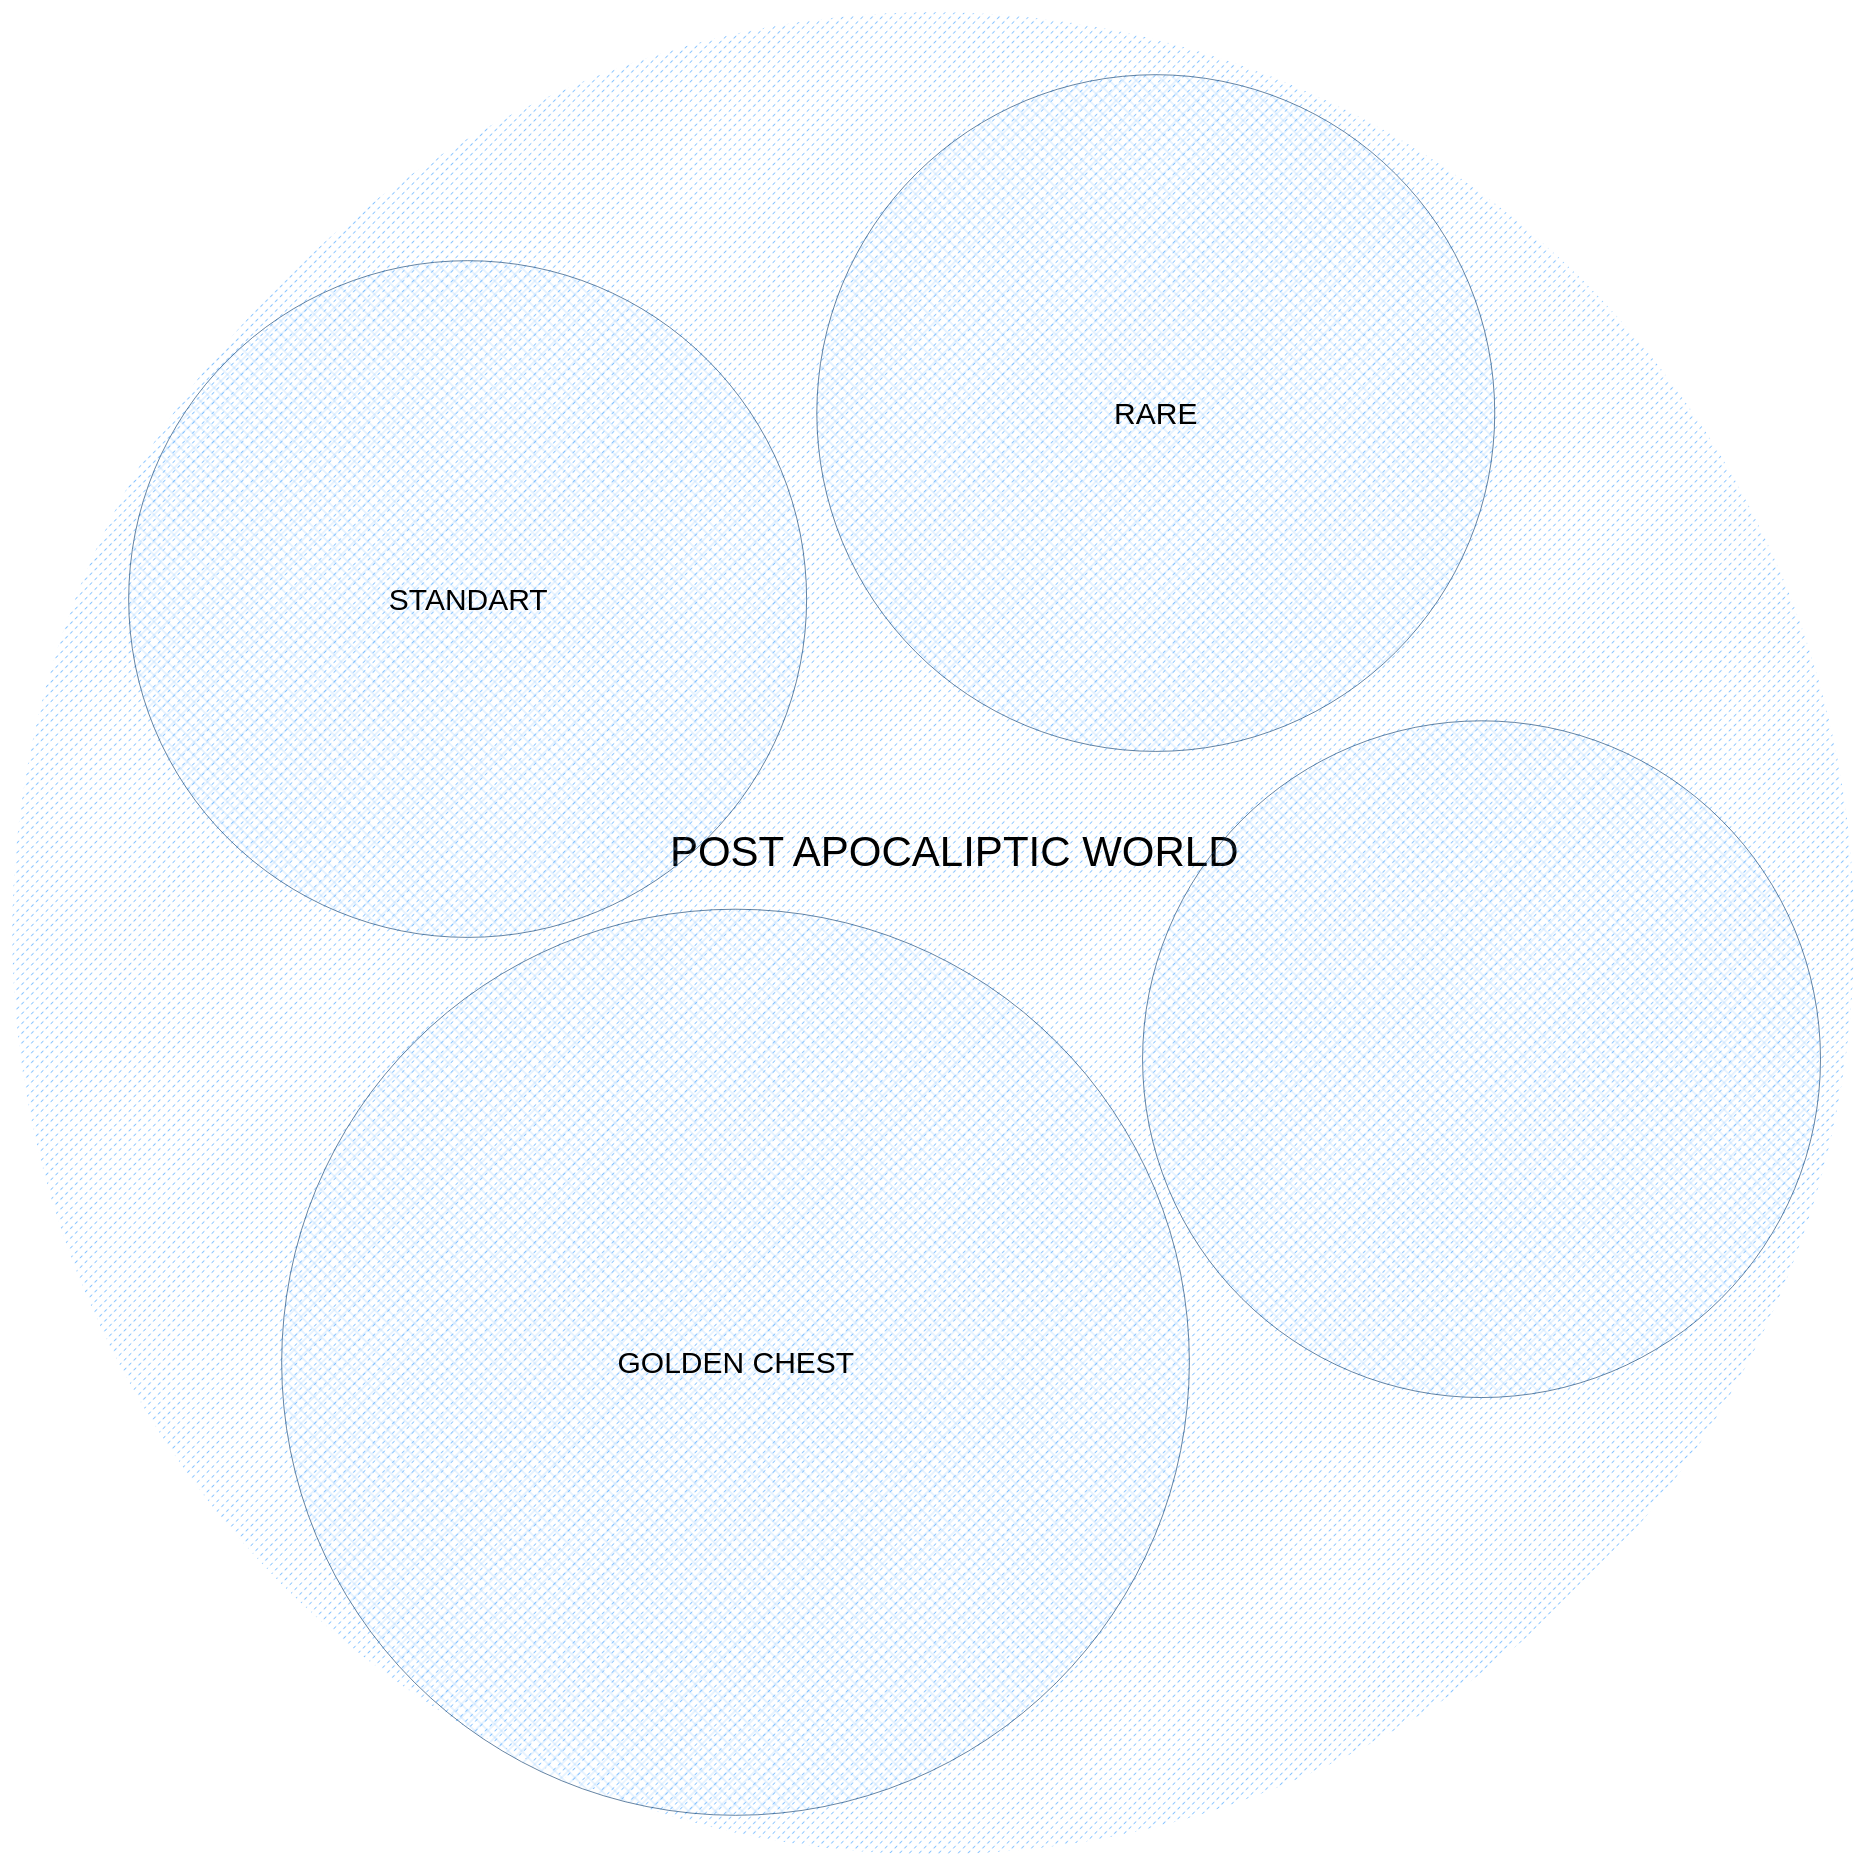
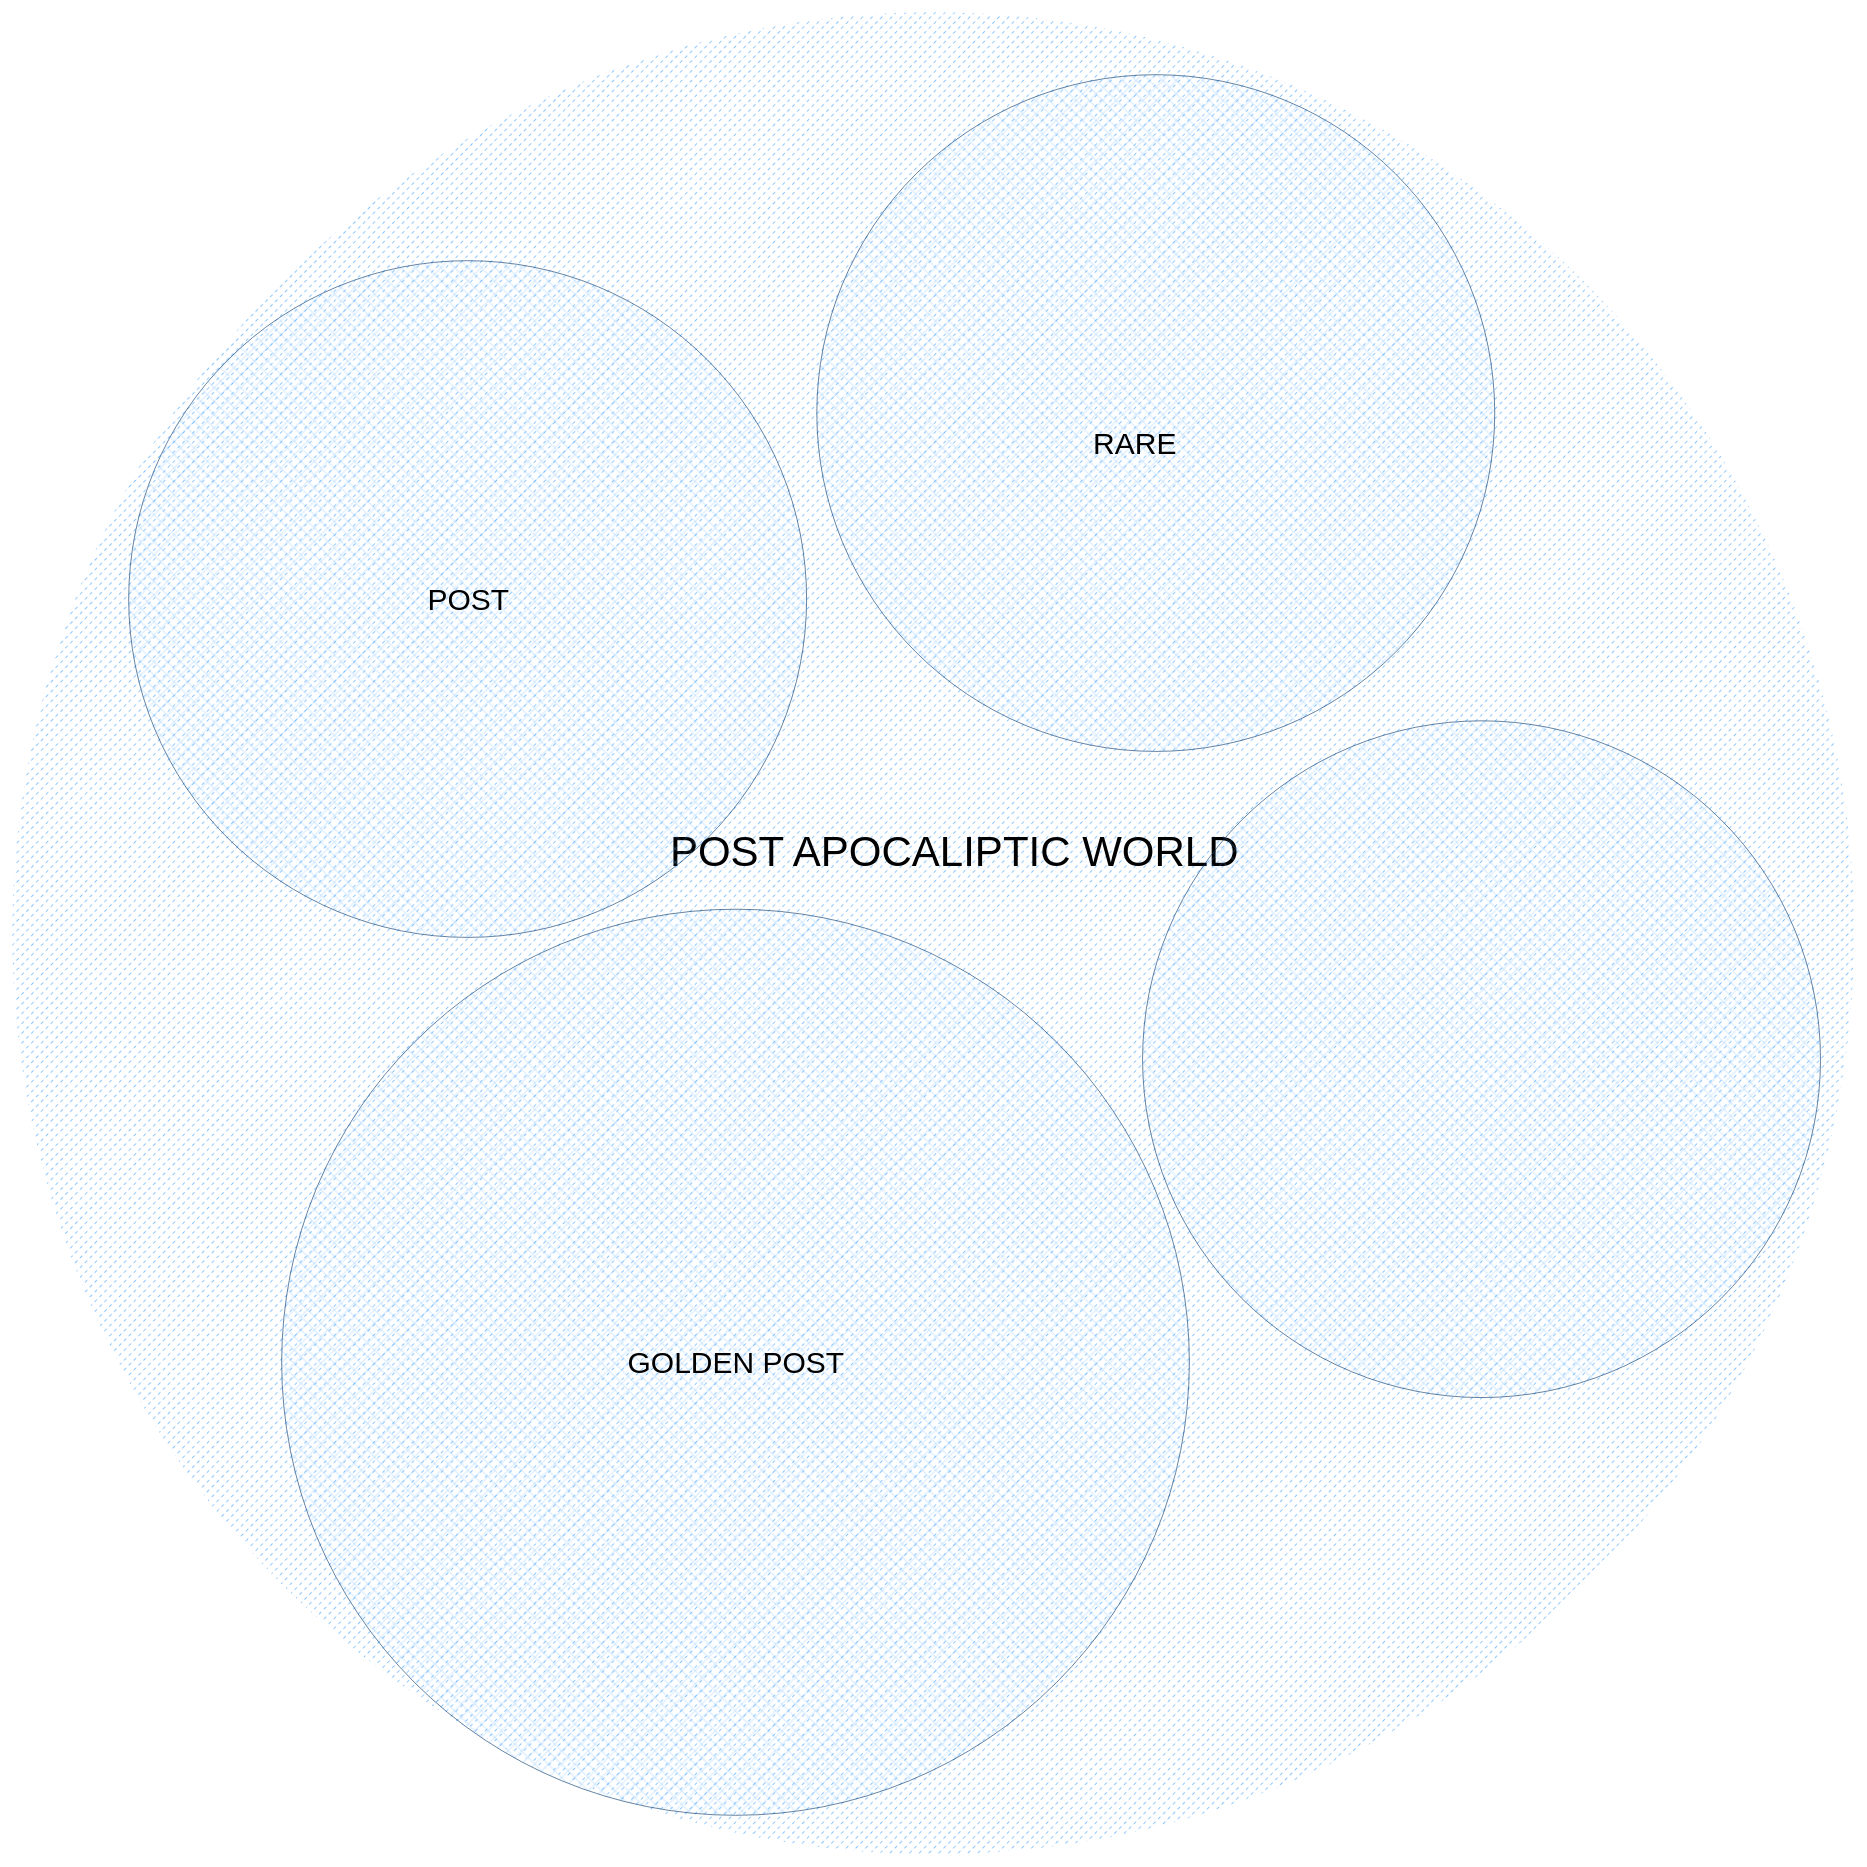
(1156, 413) -> (1135, 443)
(469, 599) -> (469, 599)
(736, 1362) -> (736, 1362)
